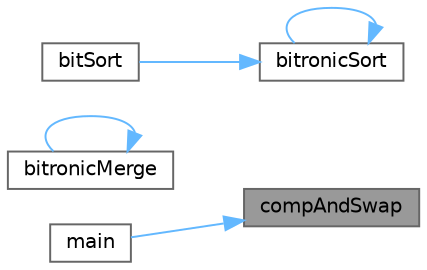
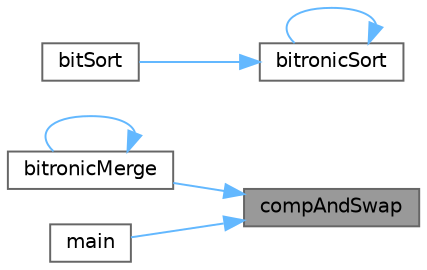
none -> (199, 187)
